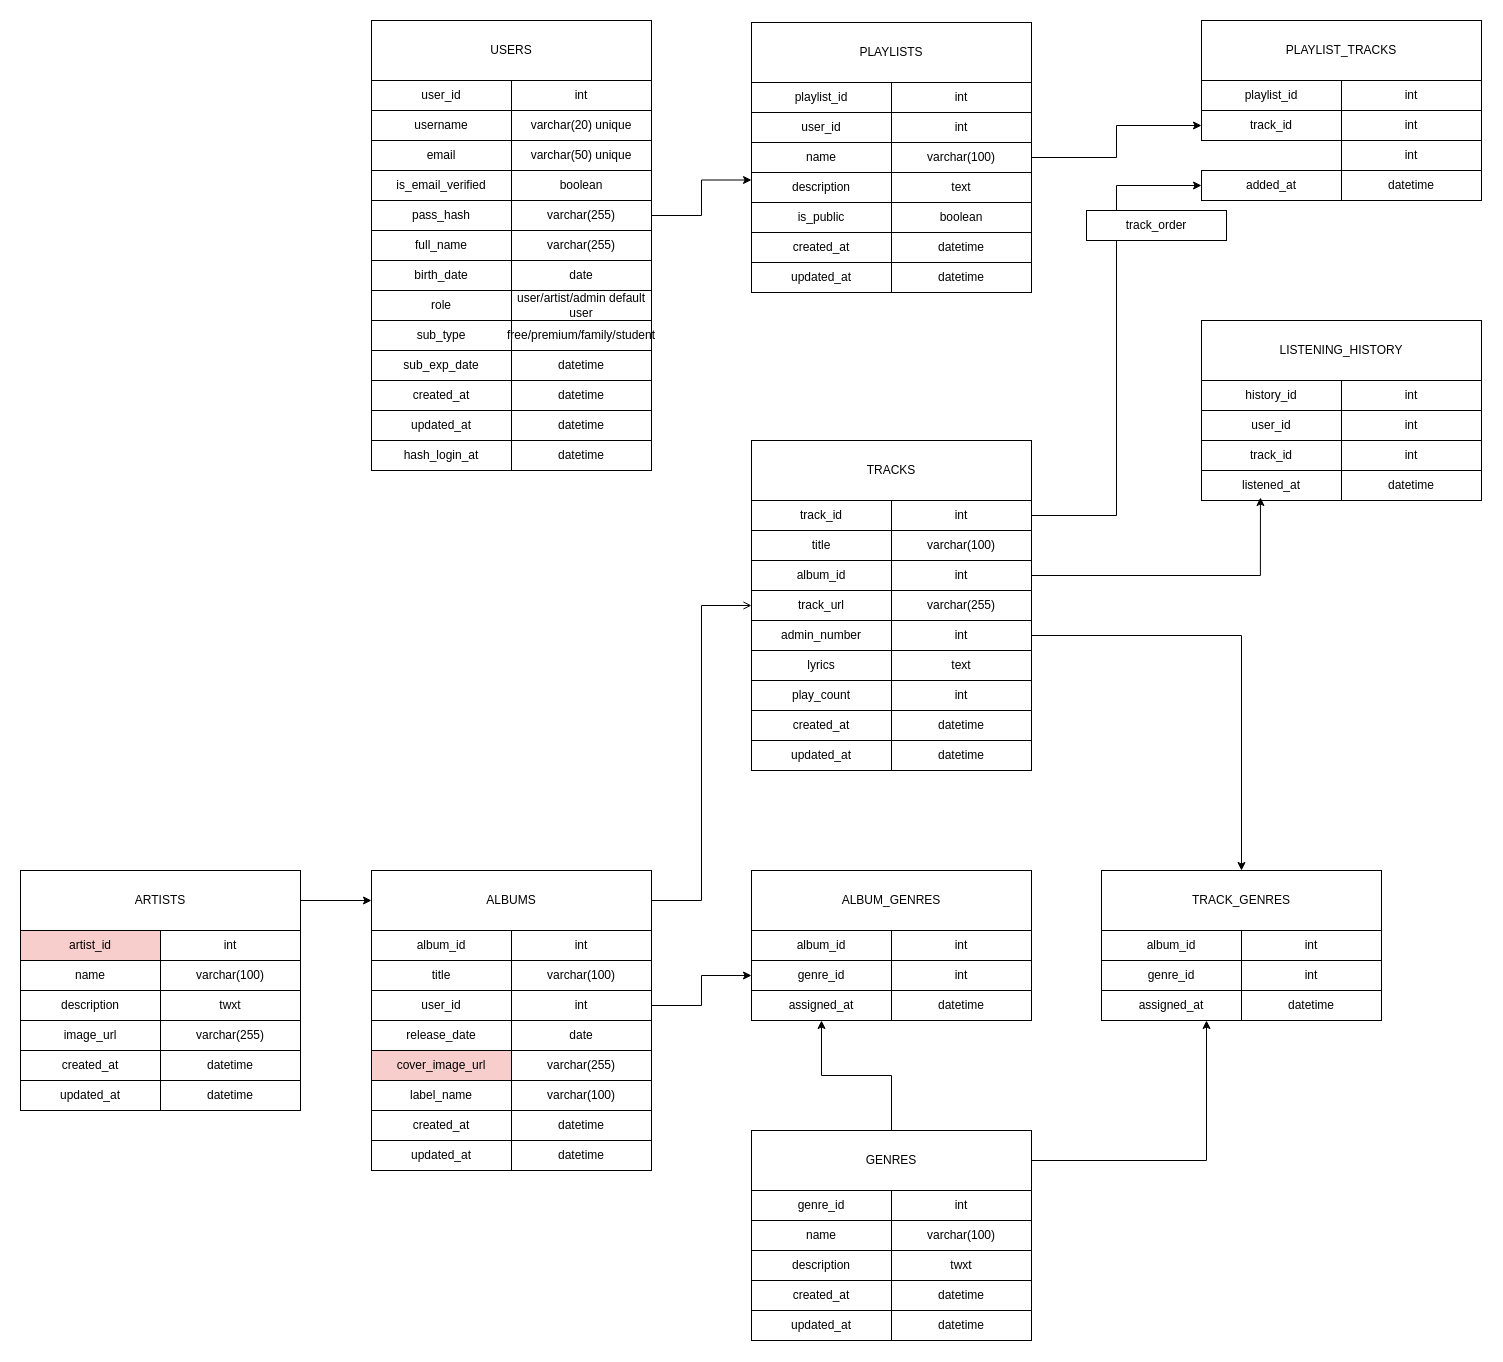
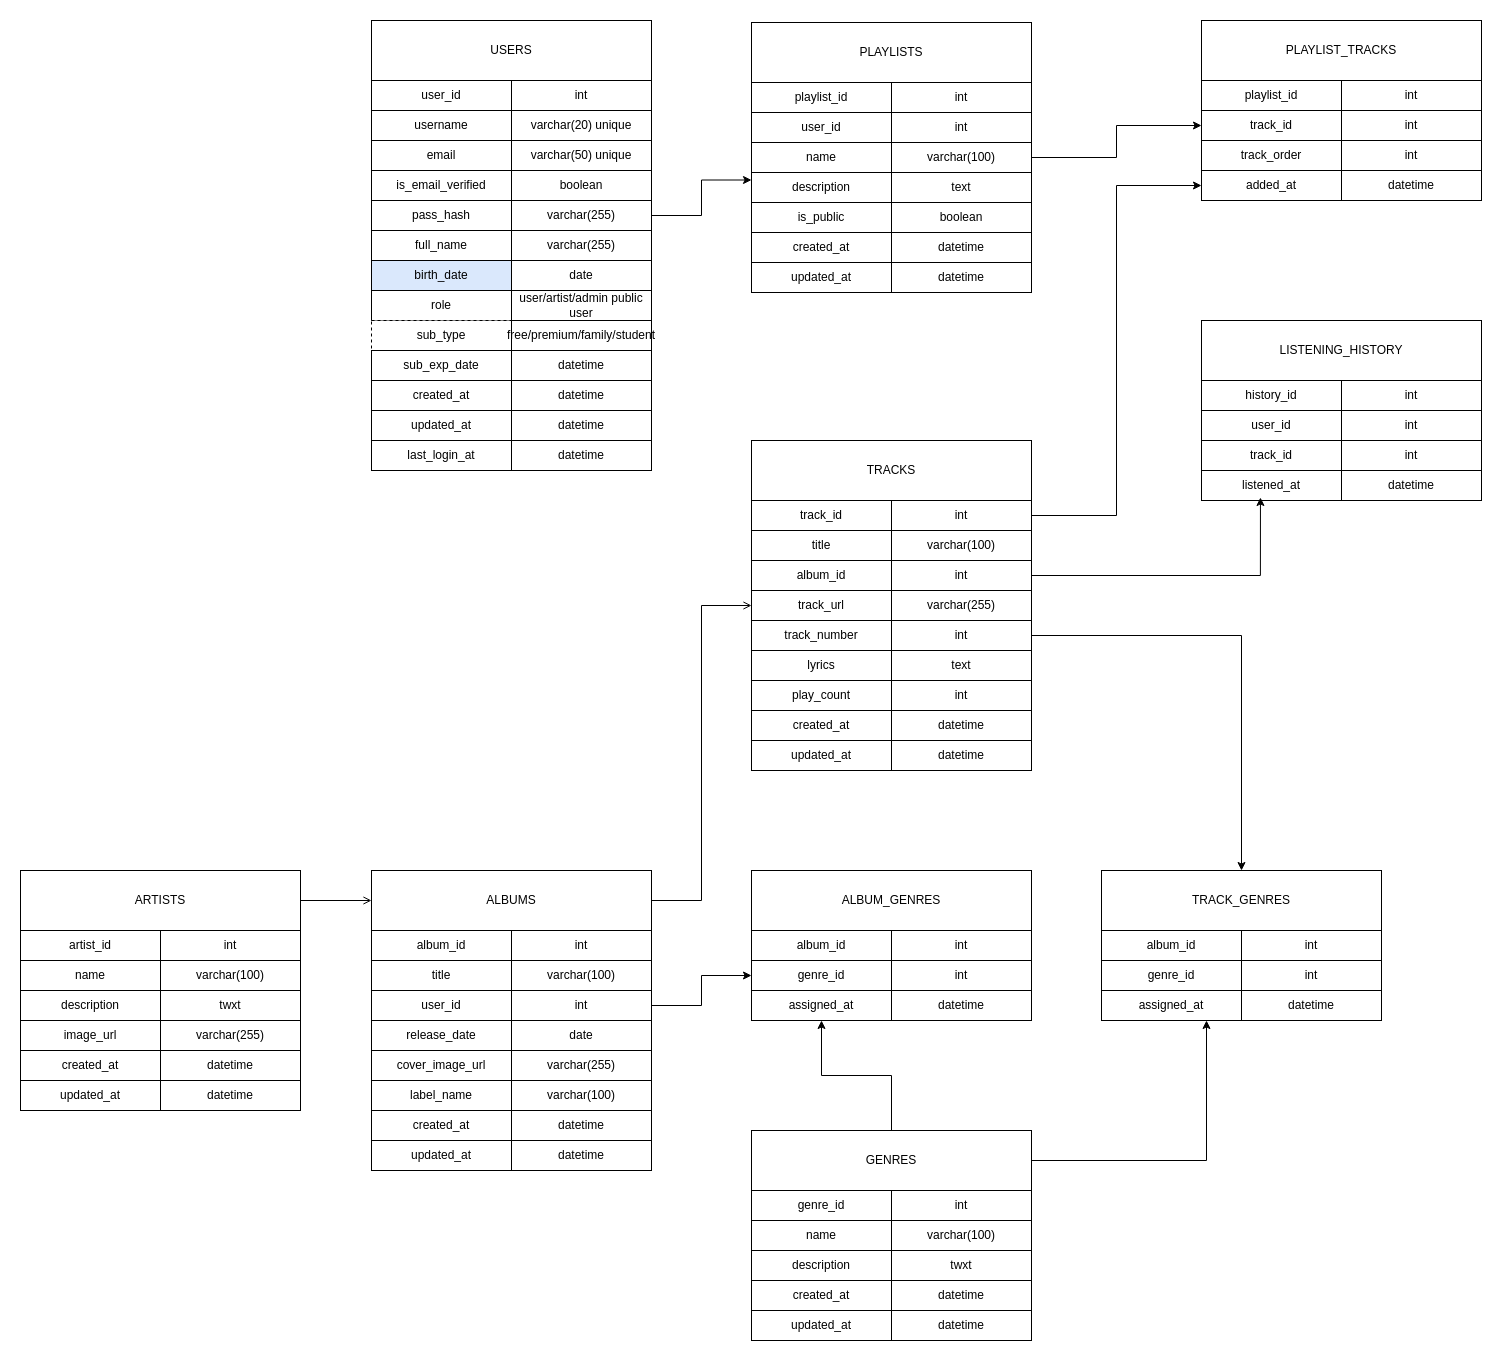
(1157, 226) -> (1272, 156)
(442, 276) -> (442, 276)
(582, 306) -> (582, 306)
(442, 336) -> (442, 336)
(442, 456) -> (442, 456)
(822, 636) -> (822, 636)
(363, 901) -> (365, 901)
(91, 946) -> (91, 946)
(442, 1066) -> (442, 1066)
